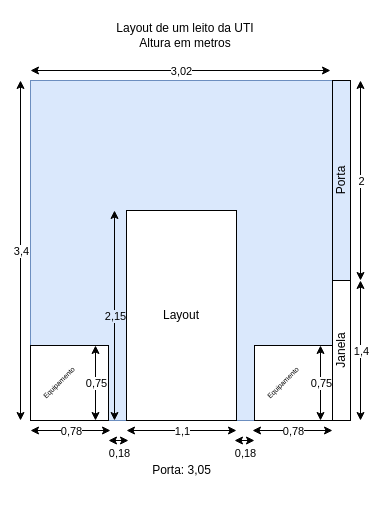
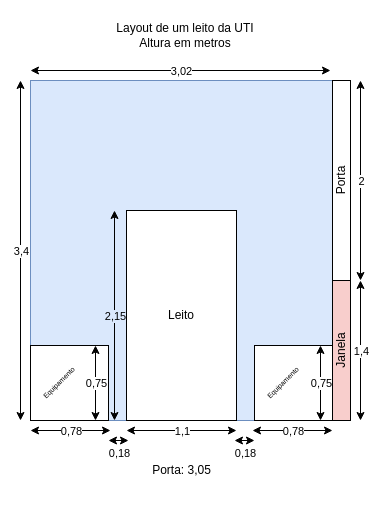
(342, 181) -> (342, 181)
(182, 316) -> (182, 316)
(342, 351) -> (342, 351)
